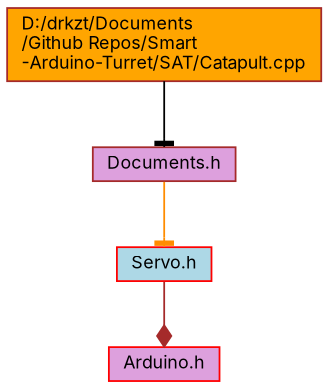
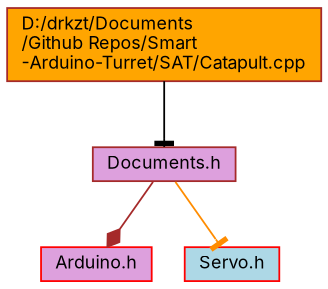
(164, 304) -> (136, 205)
